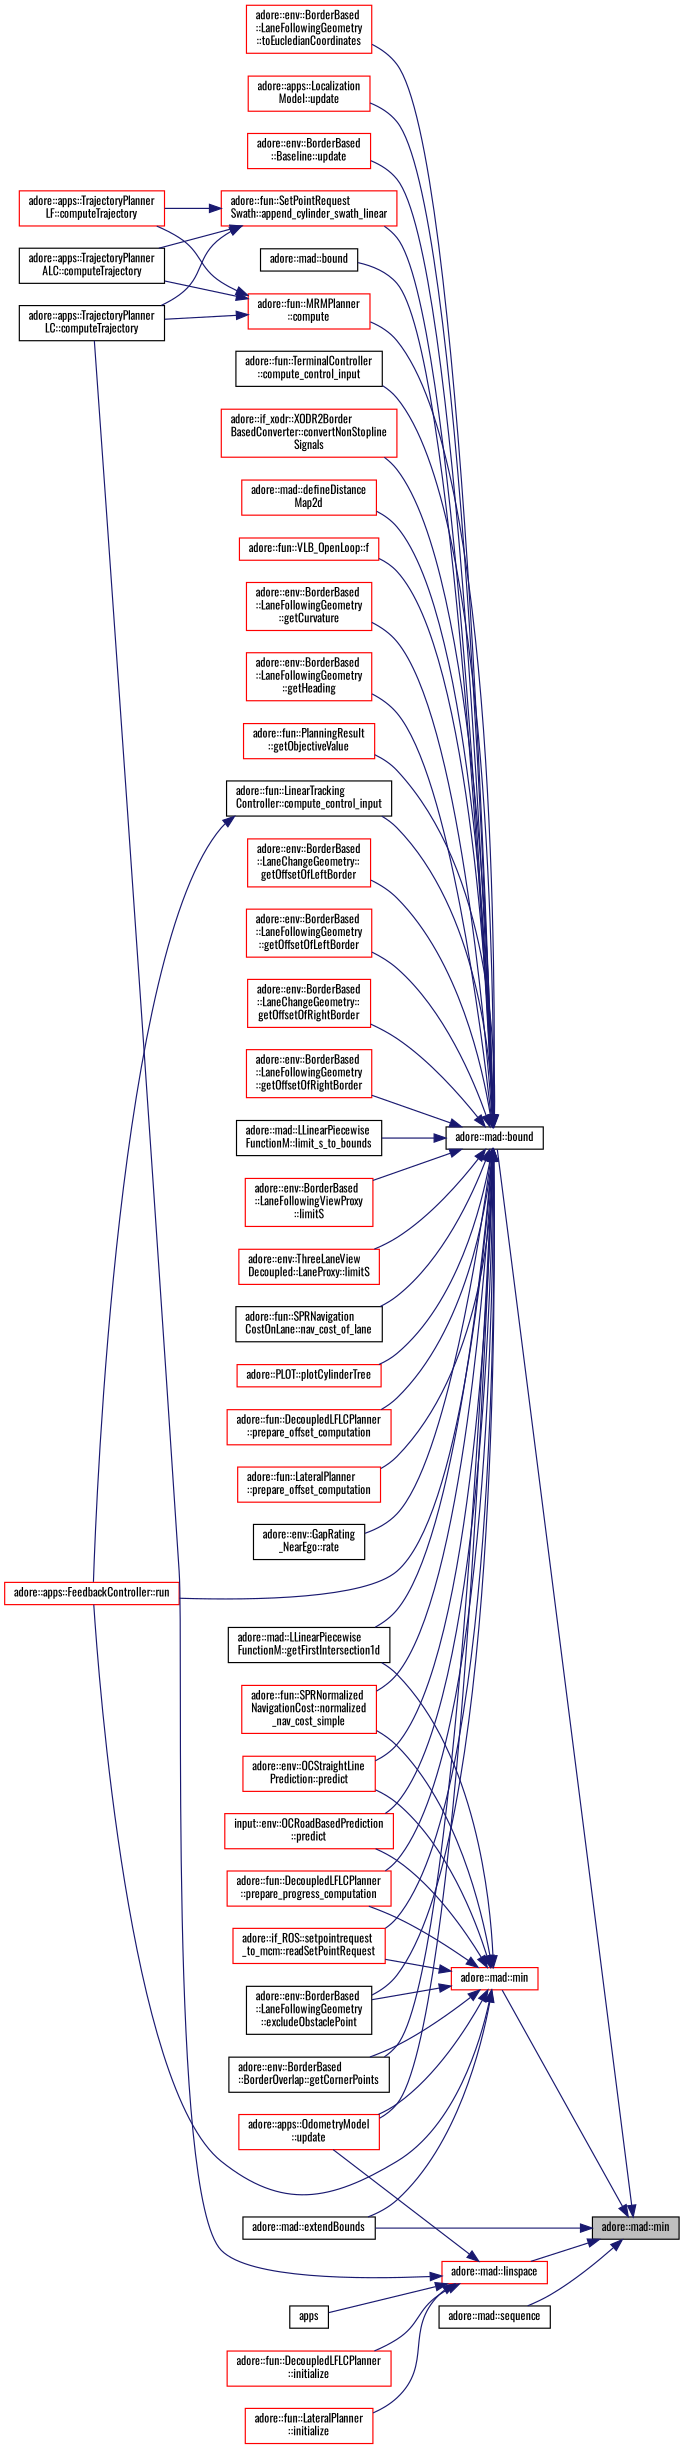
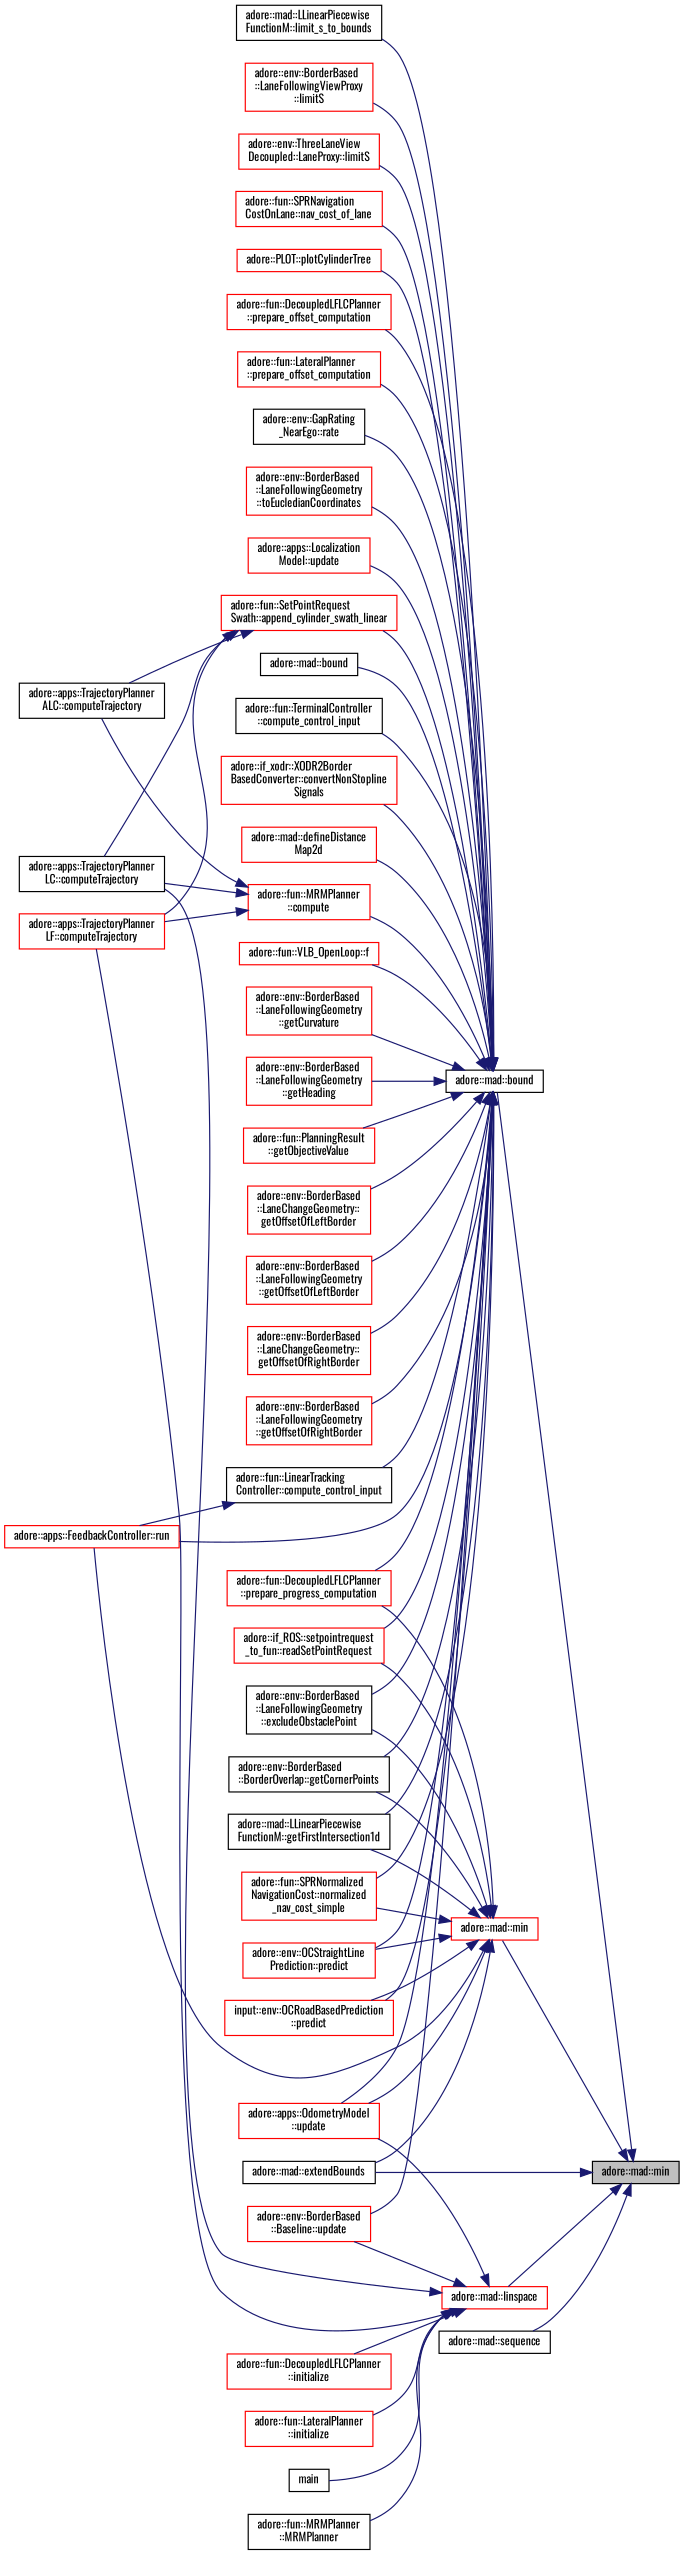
(309, 1324) -> (309, 209)
none -> (180, 1740)
(309, 1946) -> (309, 1646)
none -> (404, 2262)
(309, 2317) -> (309, 2480)
none -> (309, 2532)
